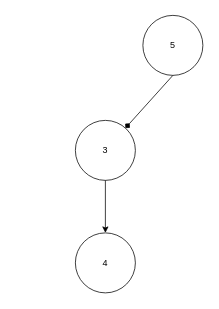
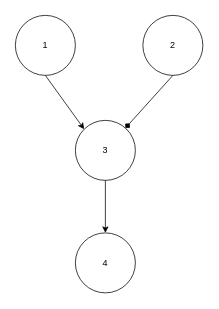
none -> (45, 45)
(173, 45) -> (173, 45)
none -> (63, 100)
